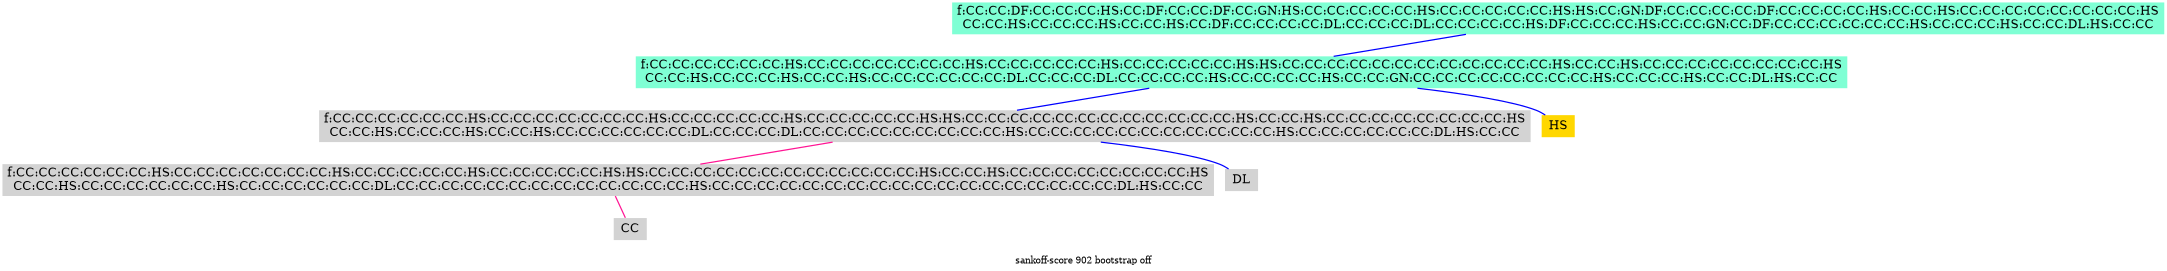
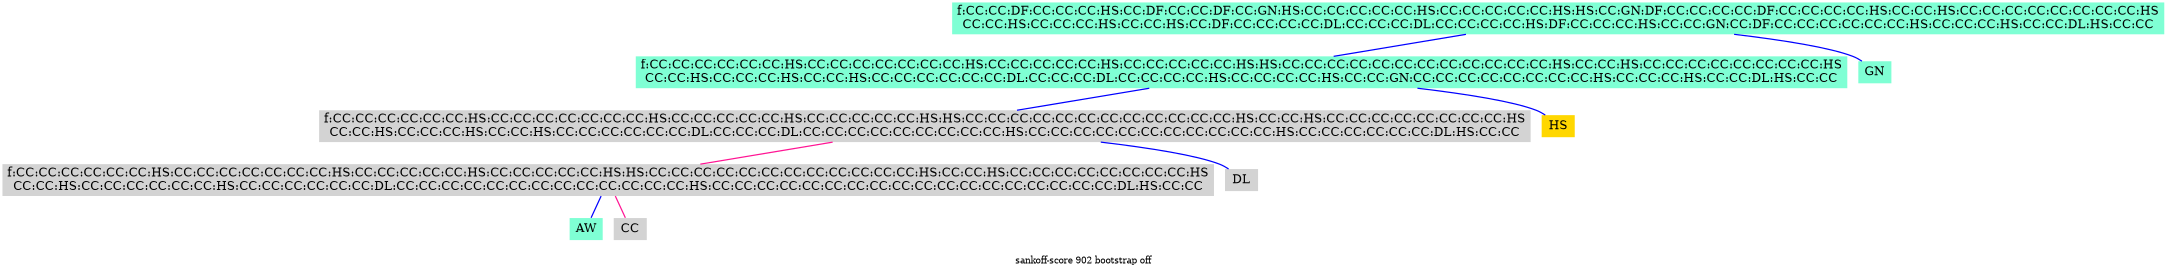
none -> (1875, 72)
none -> (586, 229)
